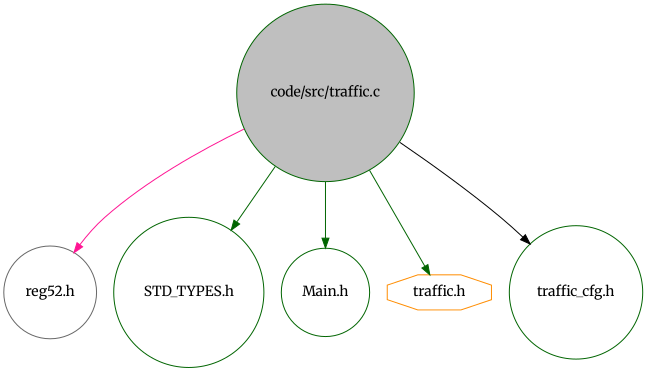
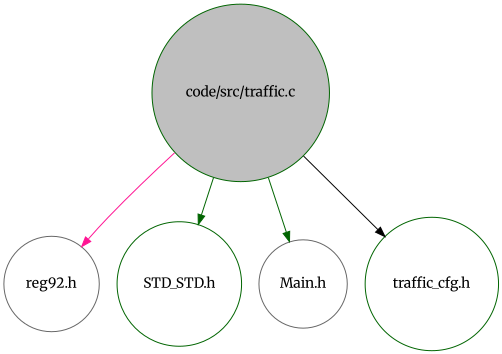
(50, 292) -> (52, 284)
(189, 292) -> (179, 284)
(325, 292) -> (303, 284)
(439, 292) -> none
